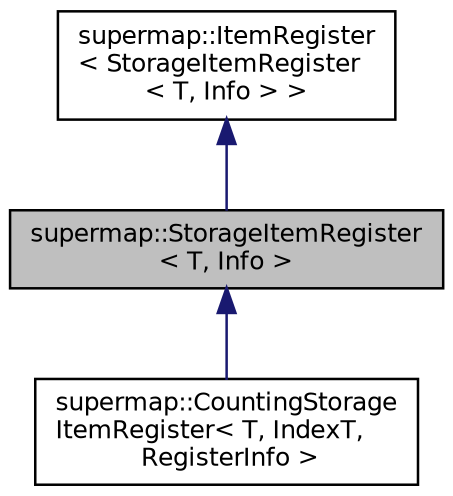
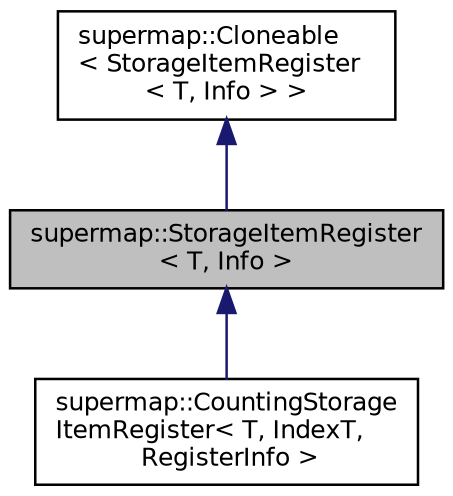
(227, 65) -> (227, 65)
